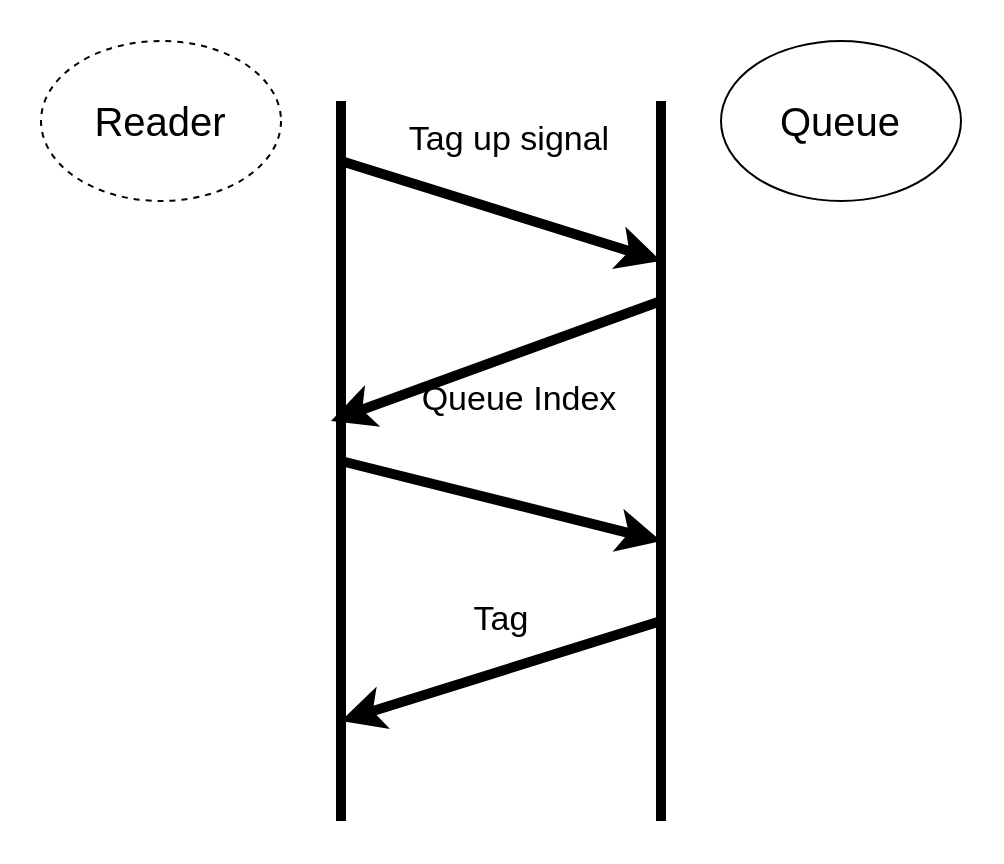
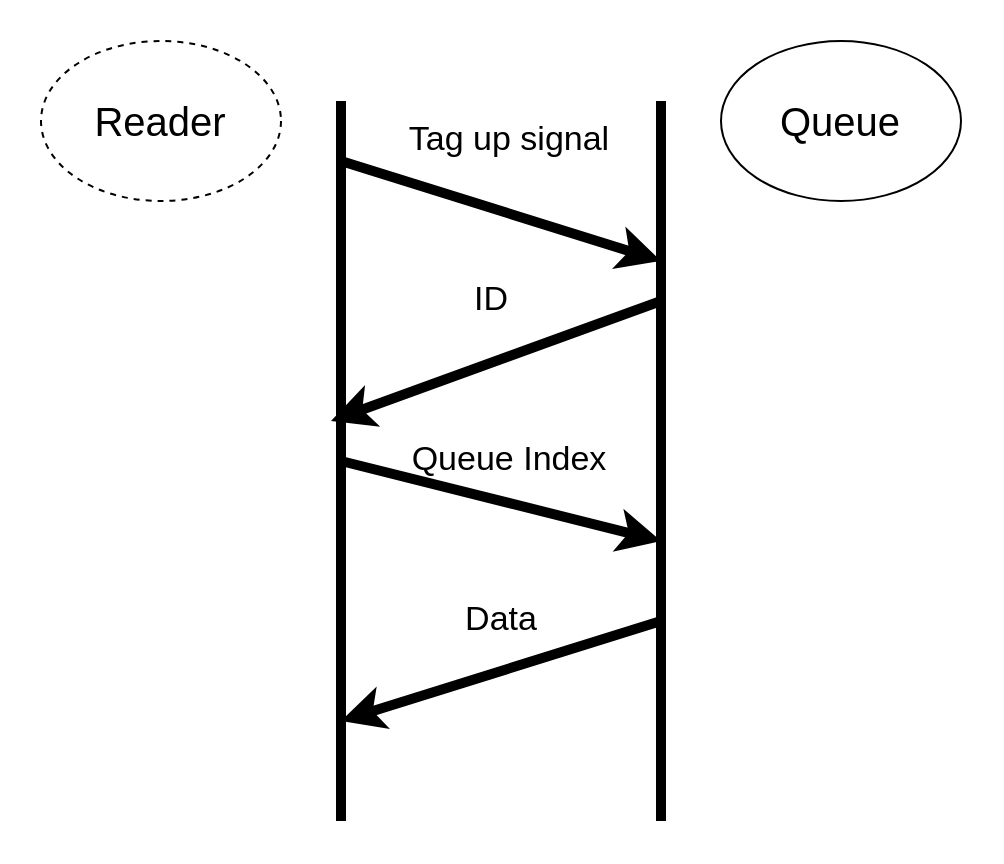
none -> (491, 301)
(518, 401) -> (508, 461)
(502, 621) -> (502, 621)
